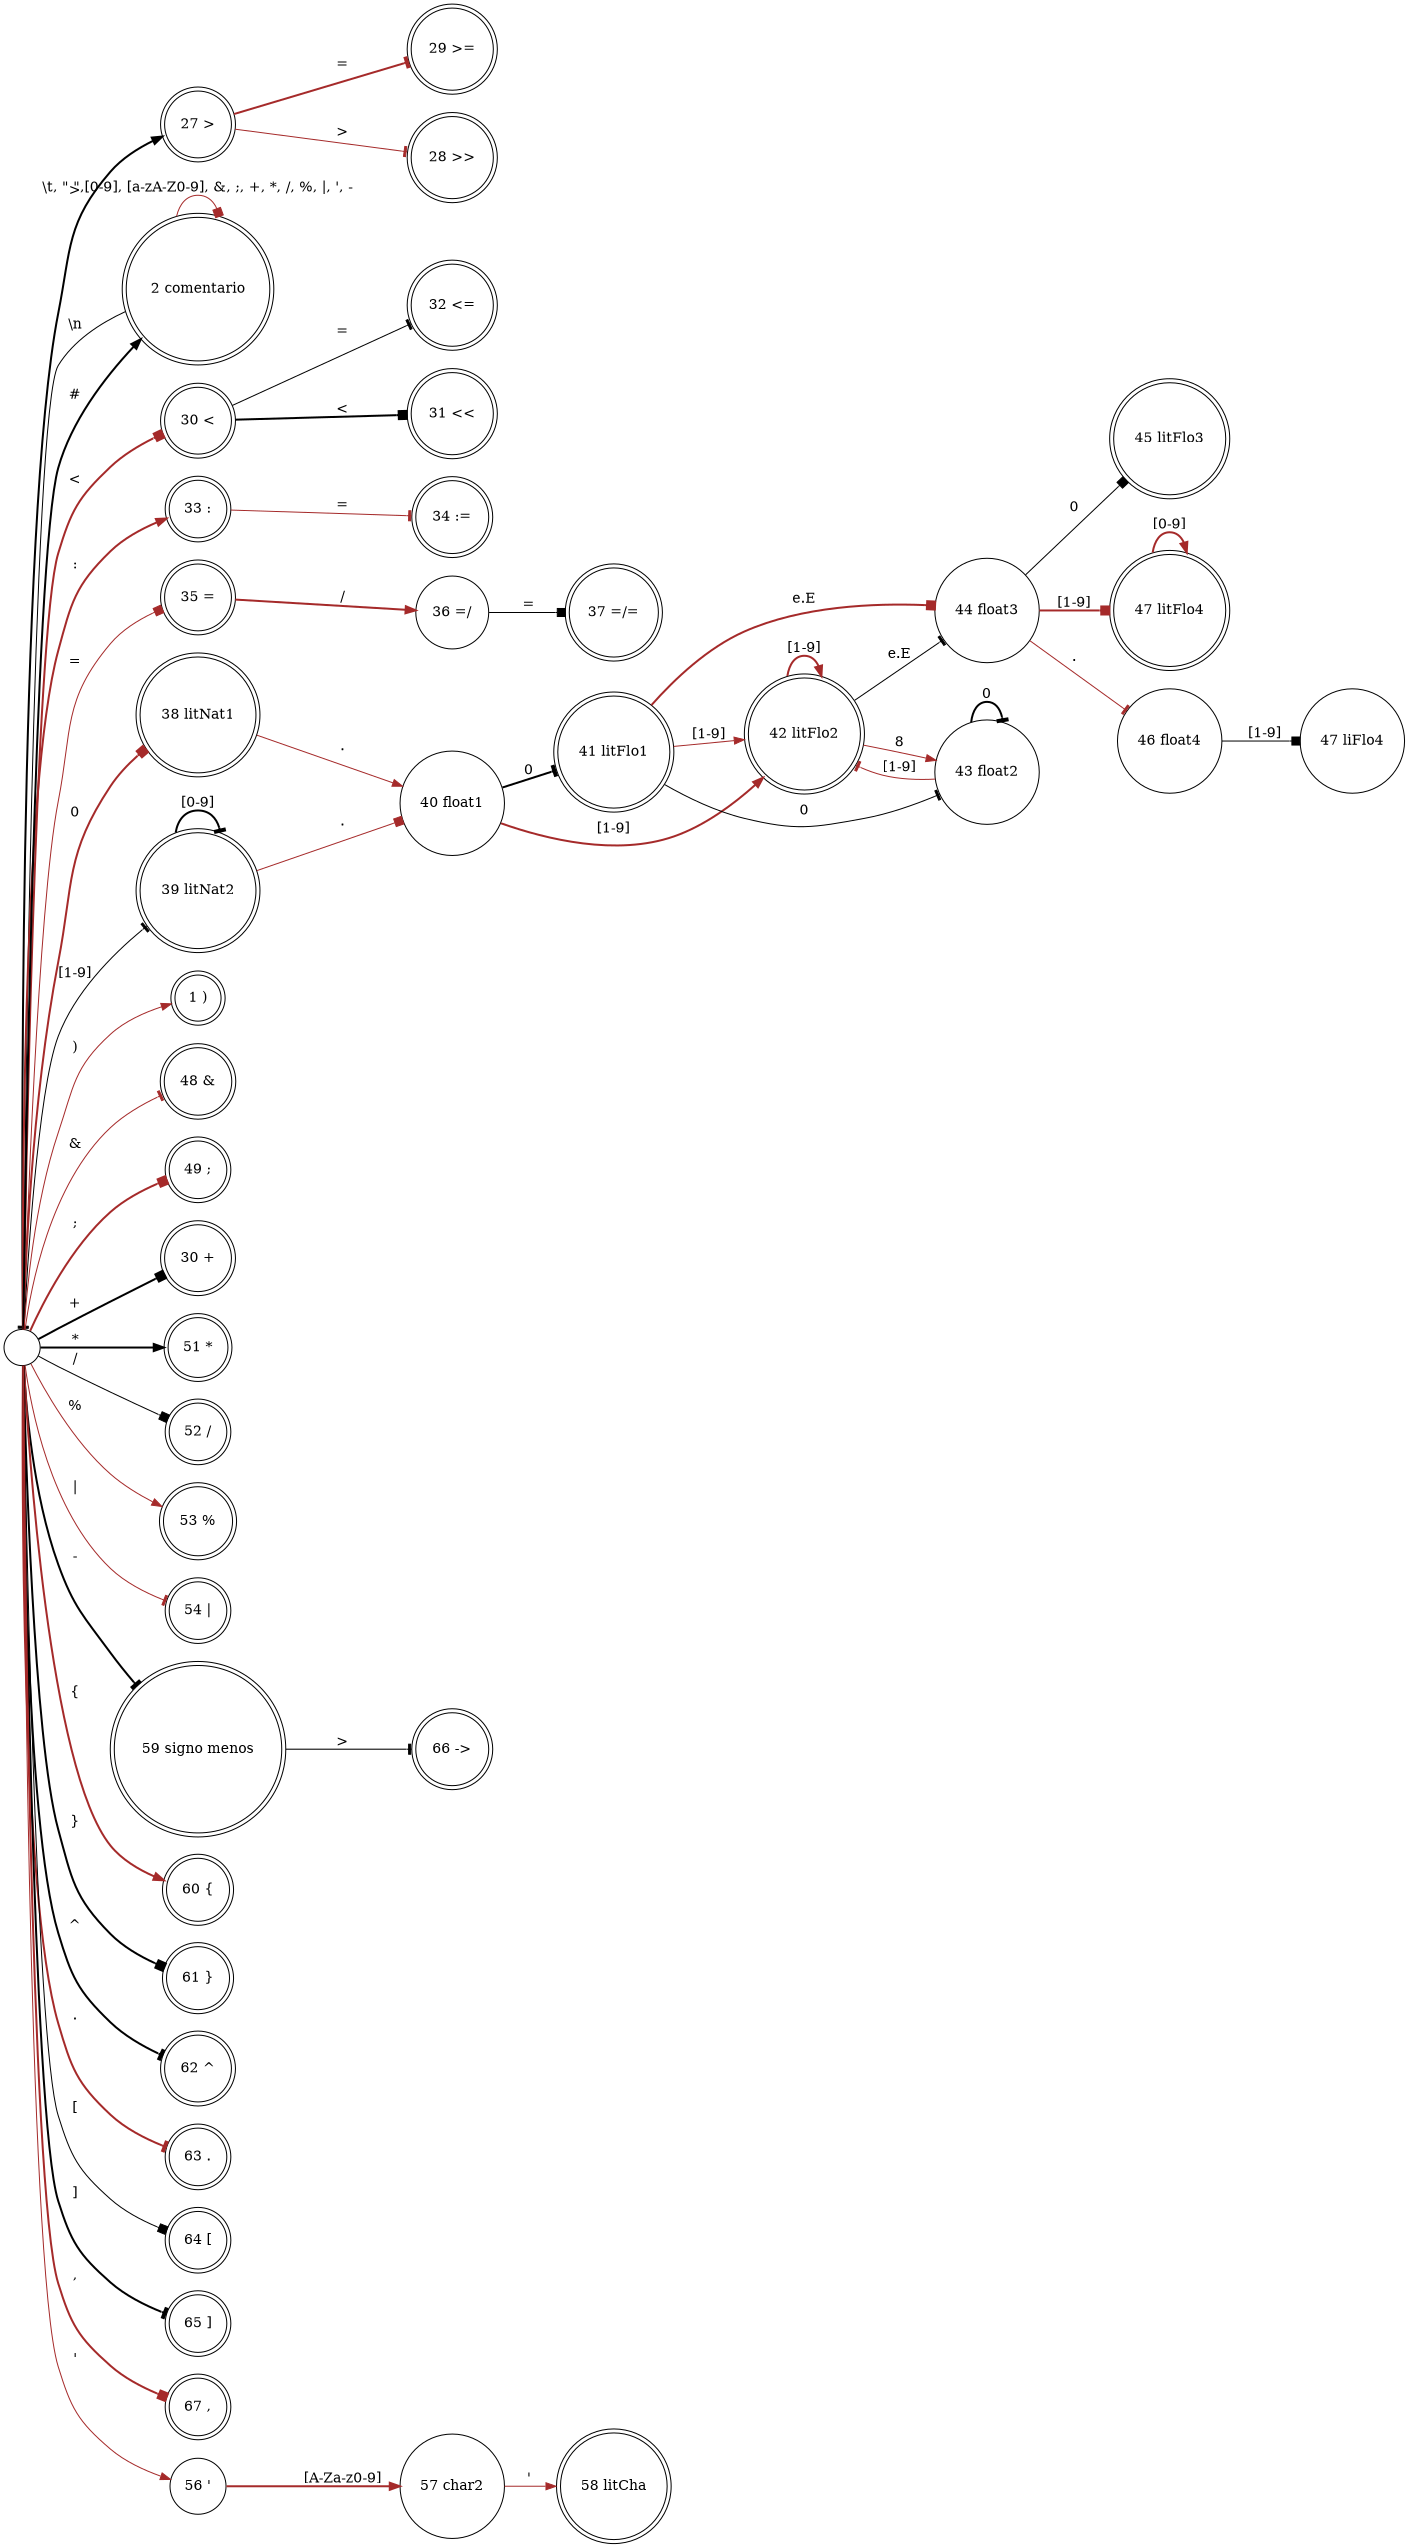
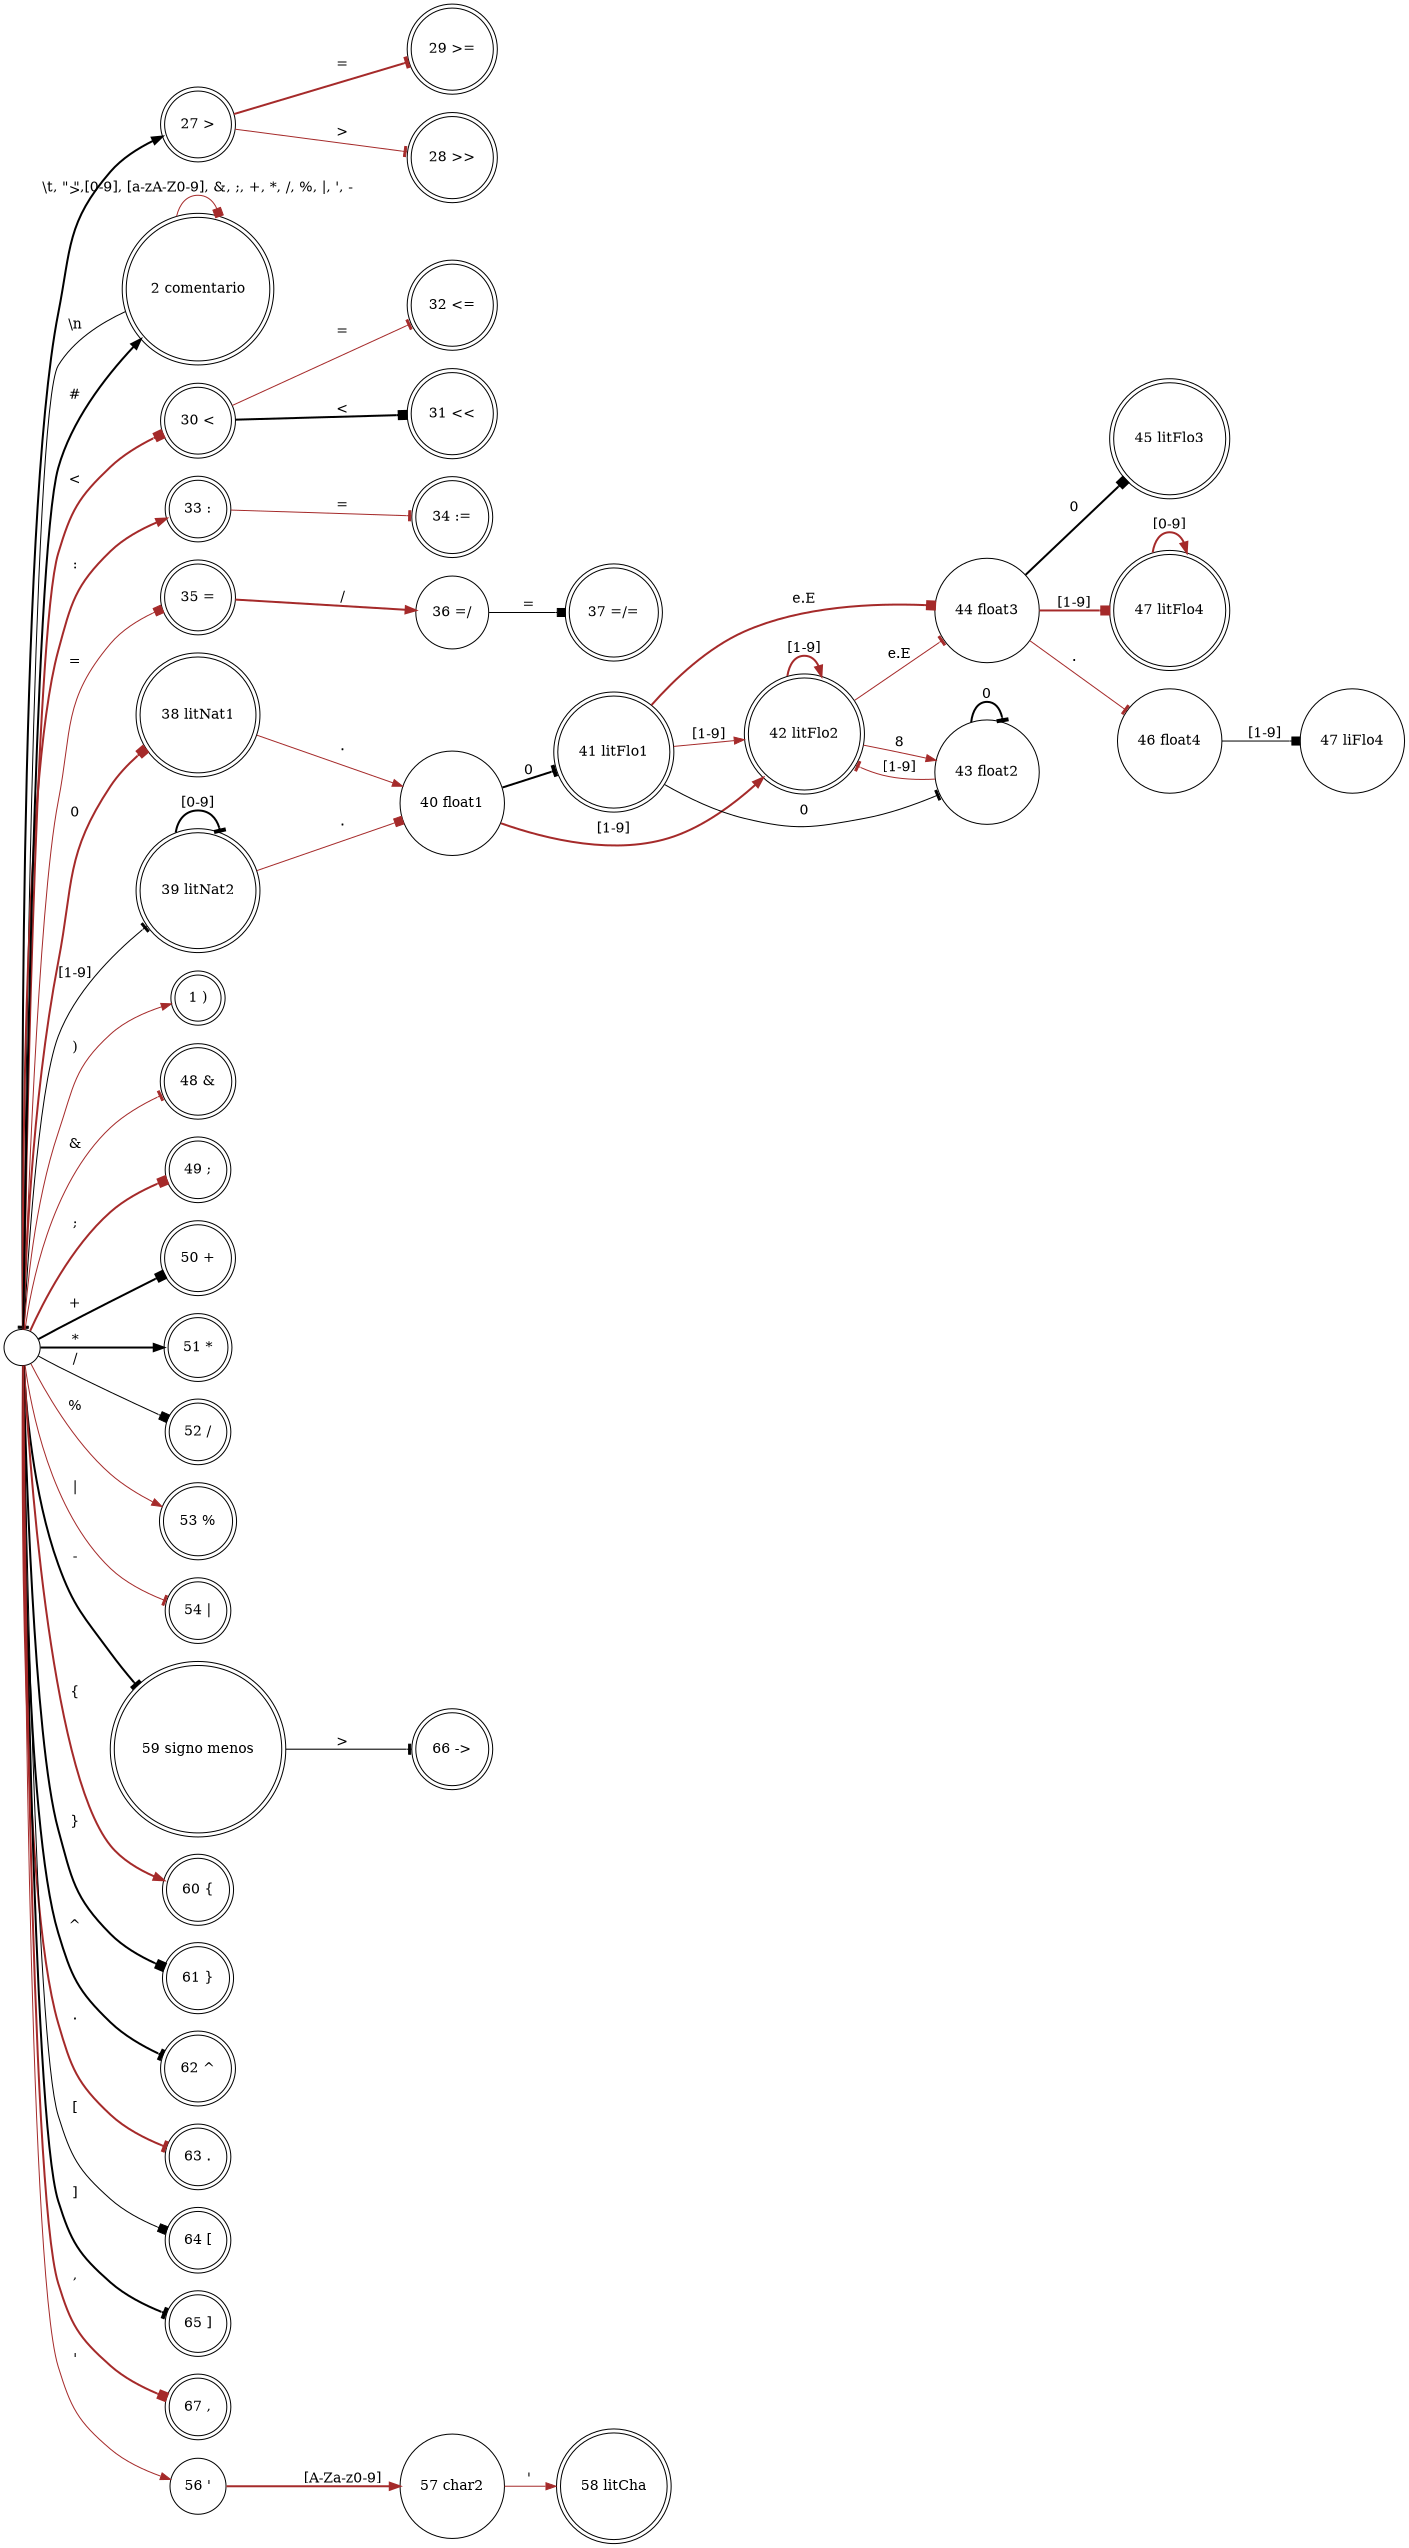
(319, 366) -> (319, 366)
(1072, 531) -> (1072, 531)
(897, 671) -> (897, 671)
(198, 1258) -> (198, 1258)
